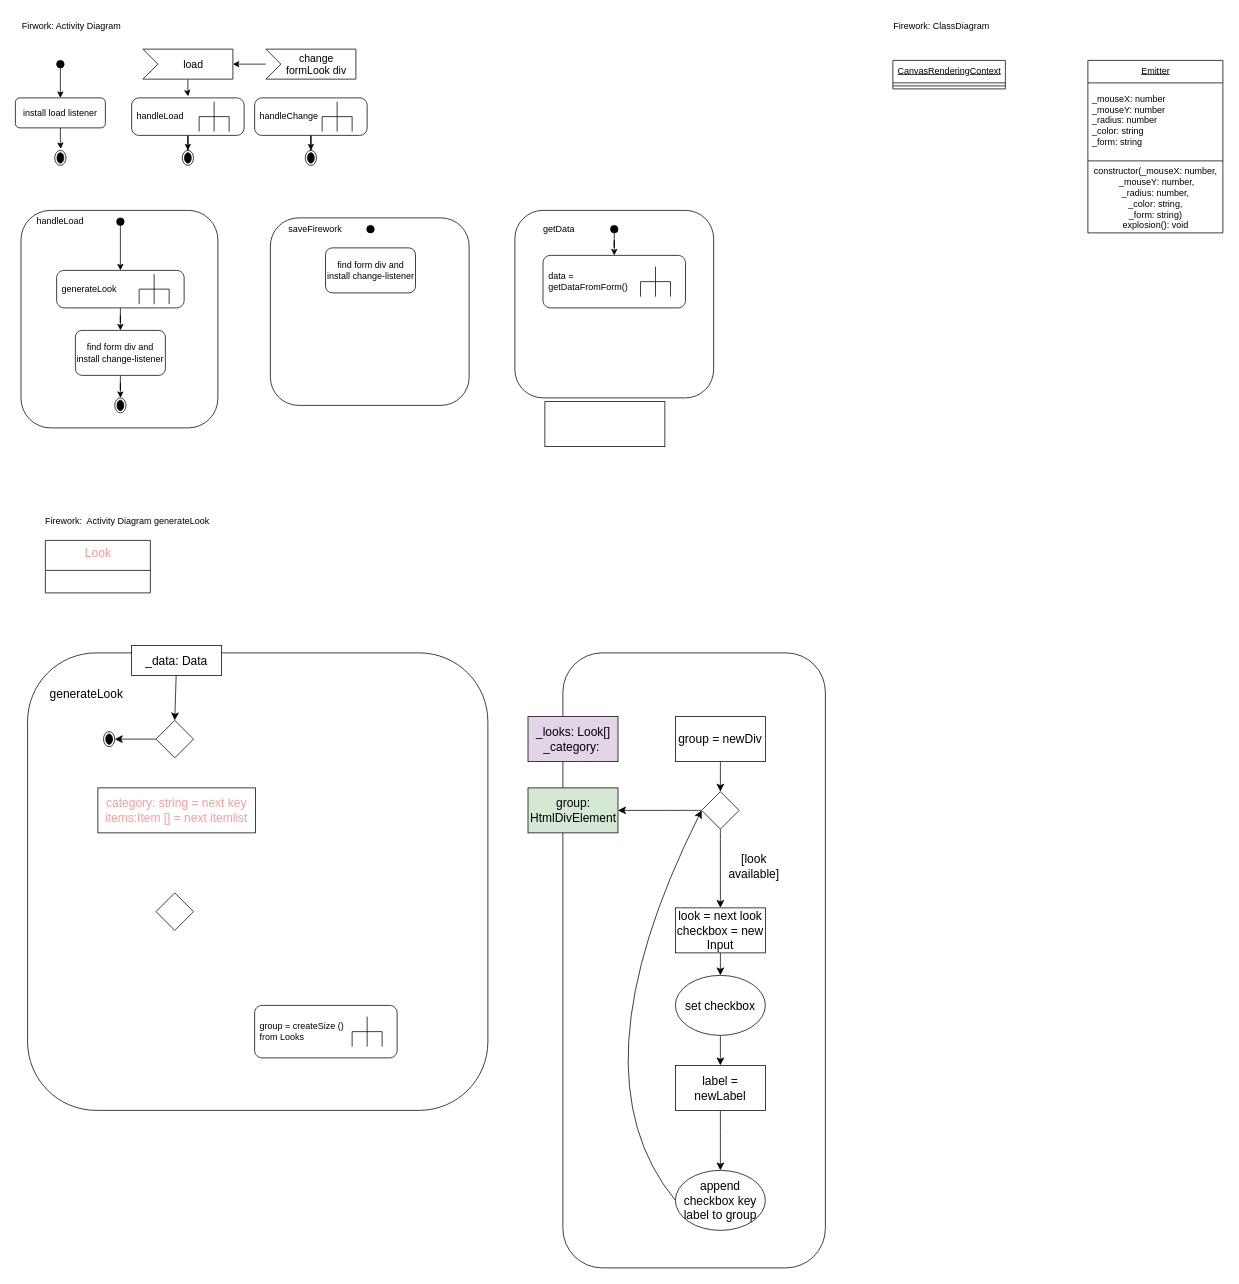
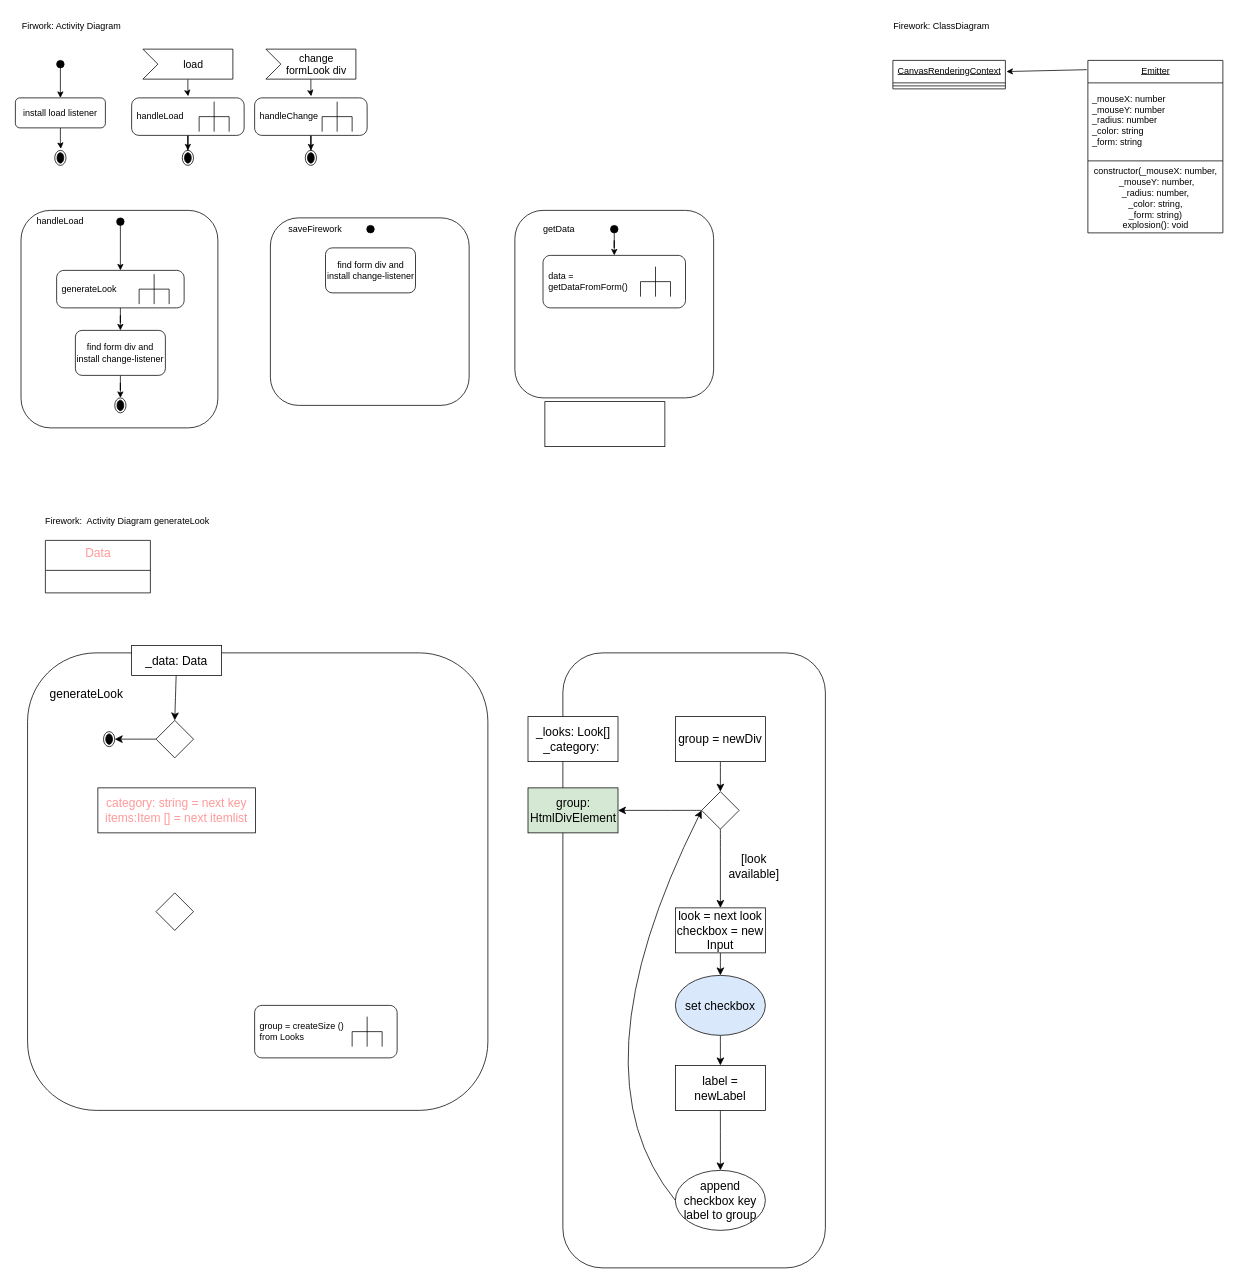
(239, 64) -> (311, 92)
none -> (1052, 71)
(98, 553) -> (98, 553)
(573, 739) -> (573, 739)
(720, 1005) -> (720, 1005)
